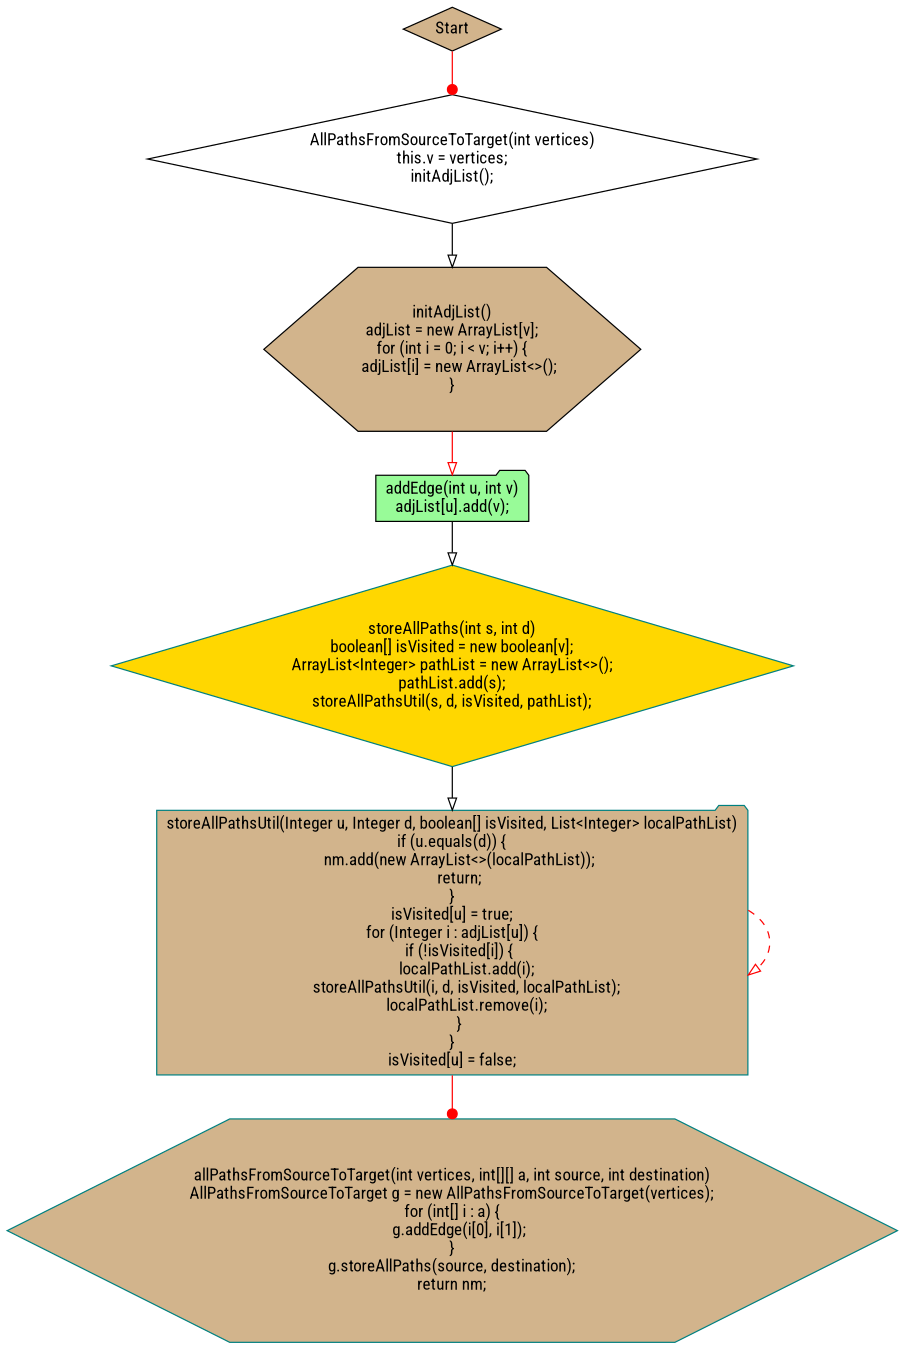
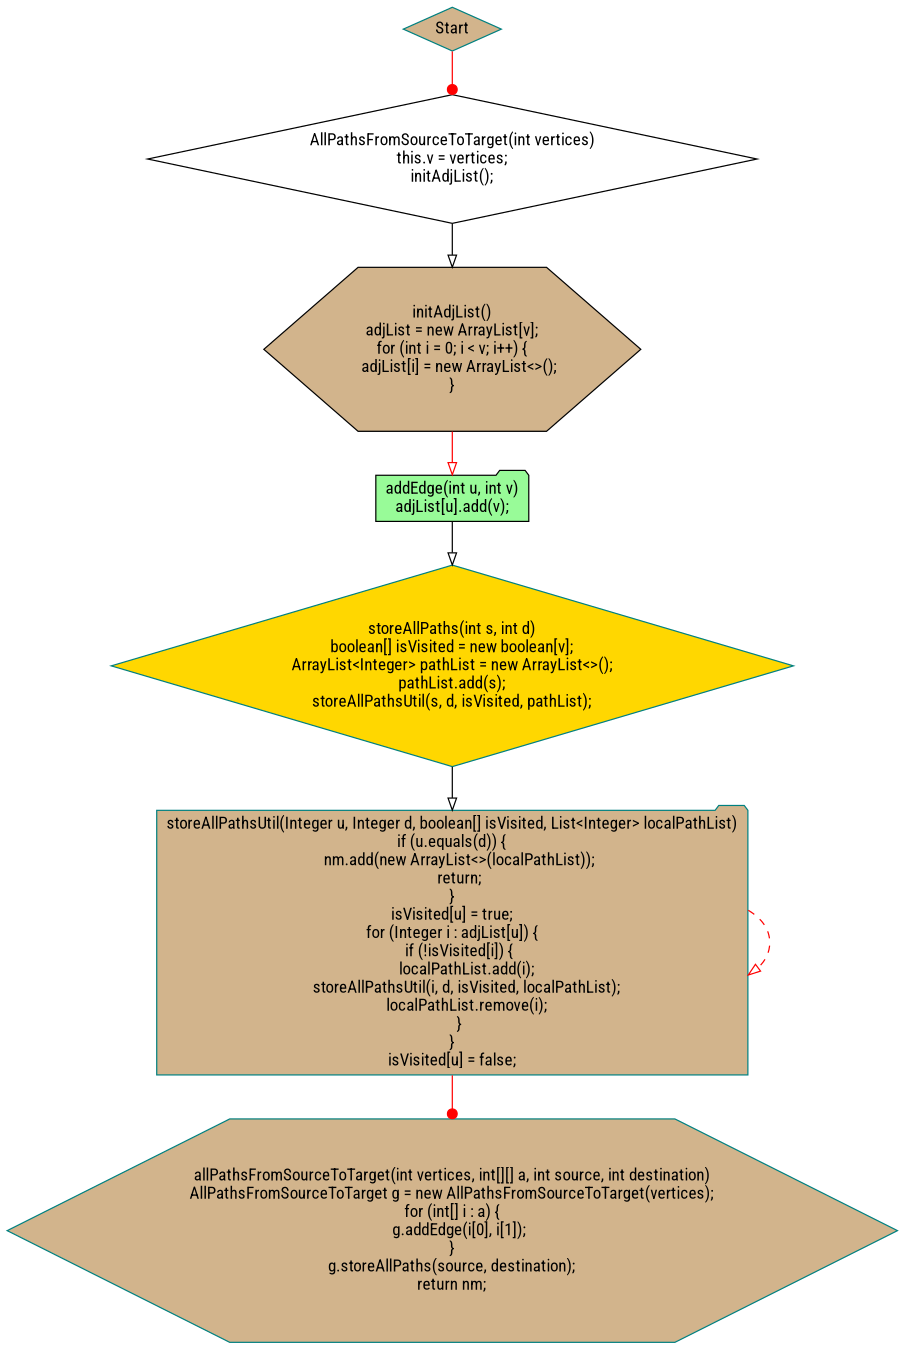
(452, 29) -> (452, 29)
